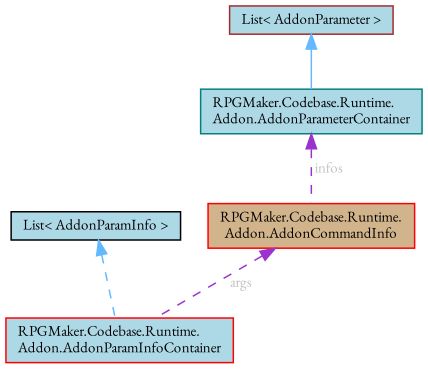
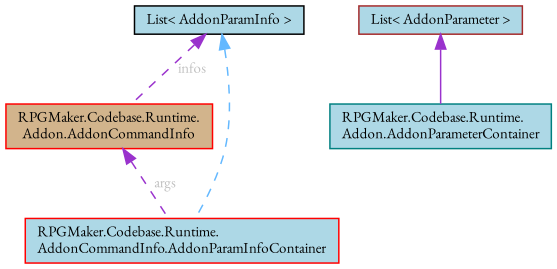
(311, 69) -> (441, 77)
(311, 176) -> (163, 74)
(120, 340) -> (182, 241)
